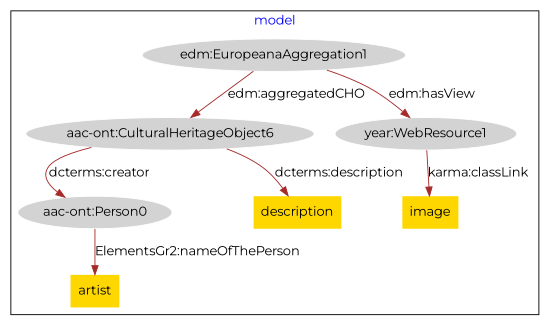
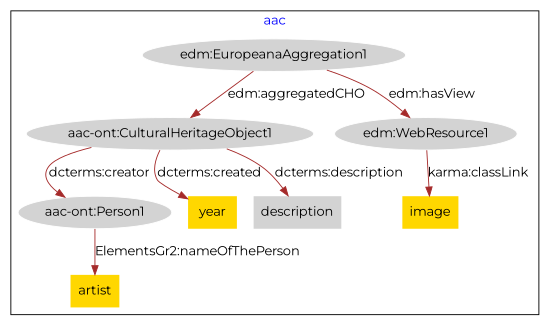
(275, 21) -> (275, 21)
(170, 134) -> (170, 134)
(426, 134) -> (426, 134)
(95, 212) -> (95, 212)
none -> (212, 212)
(297, 212) -> (297, 212)
